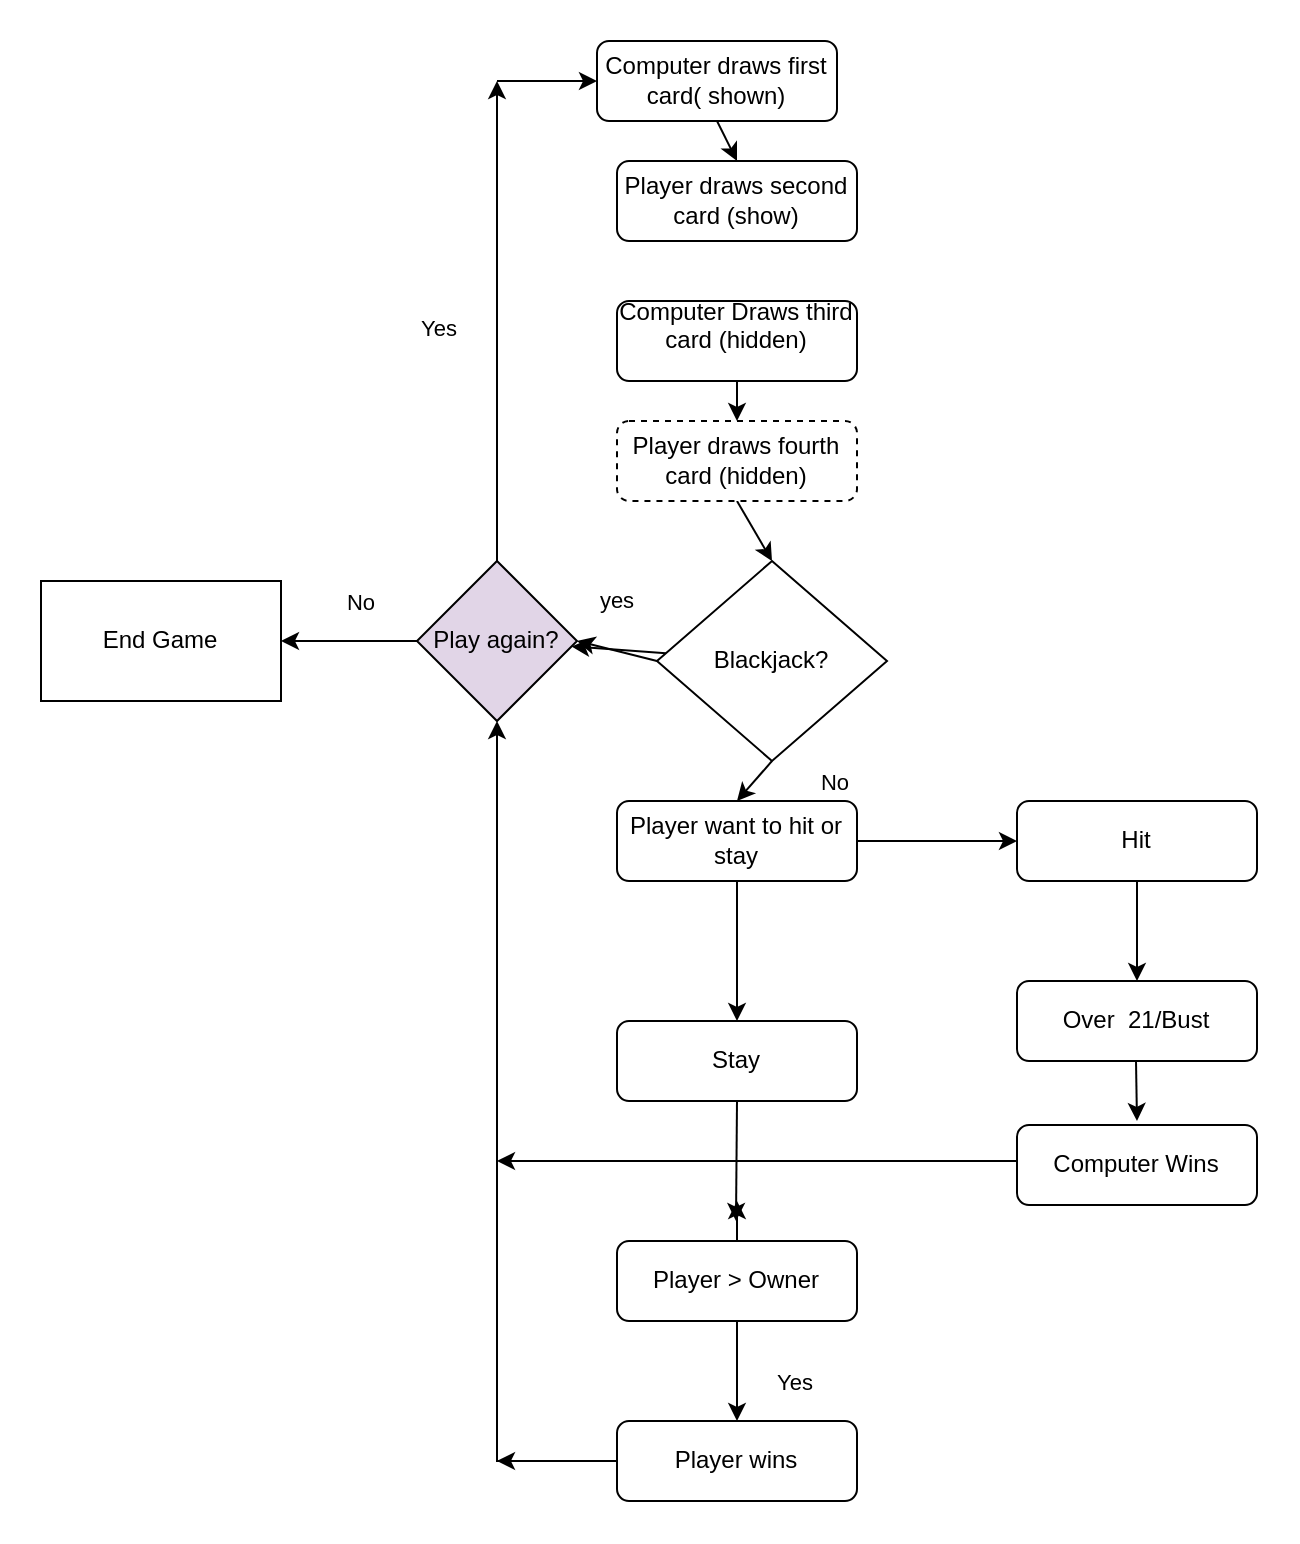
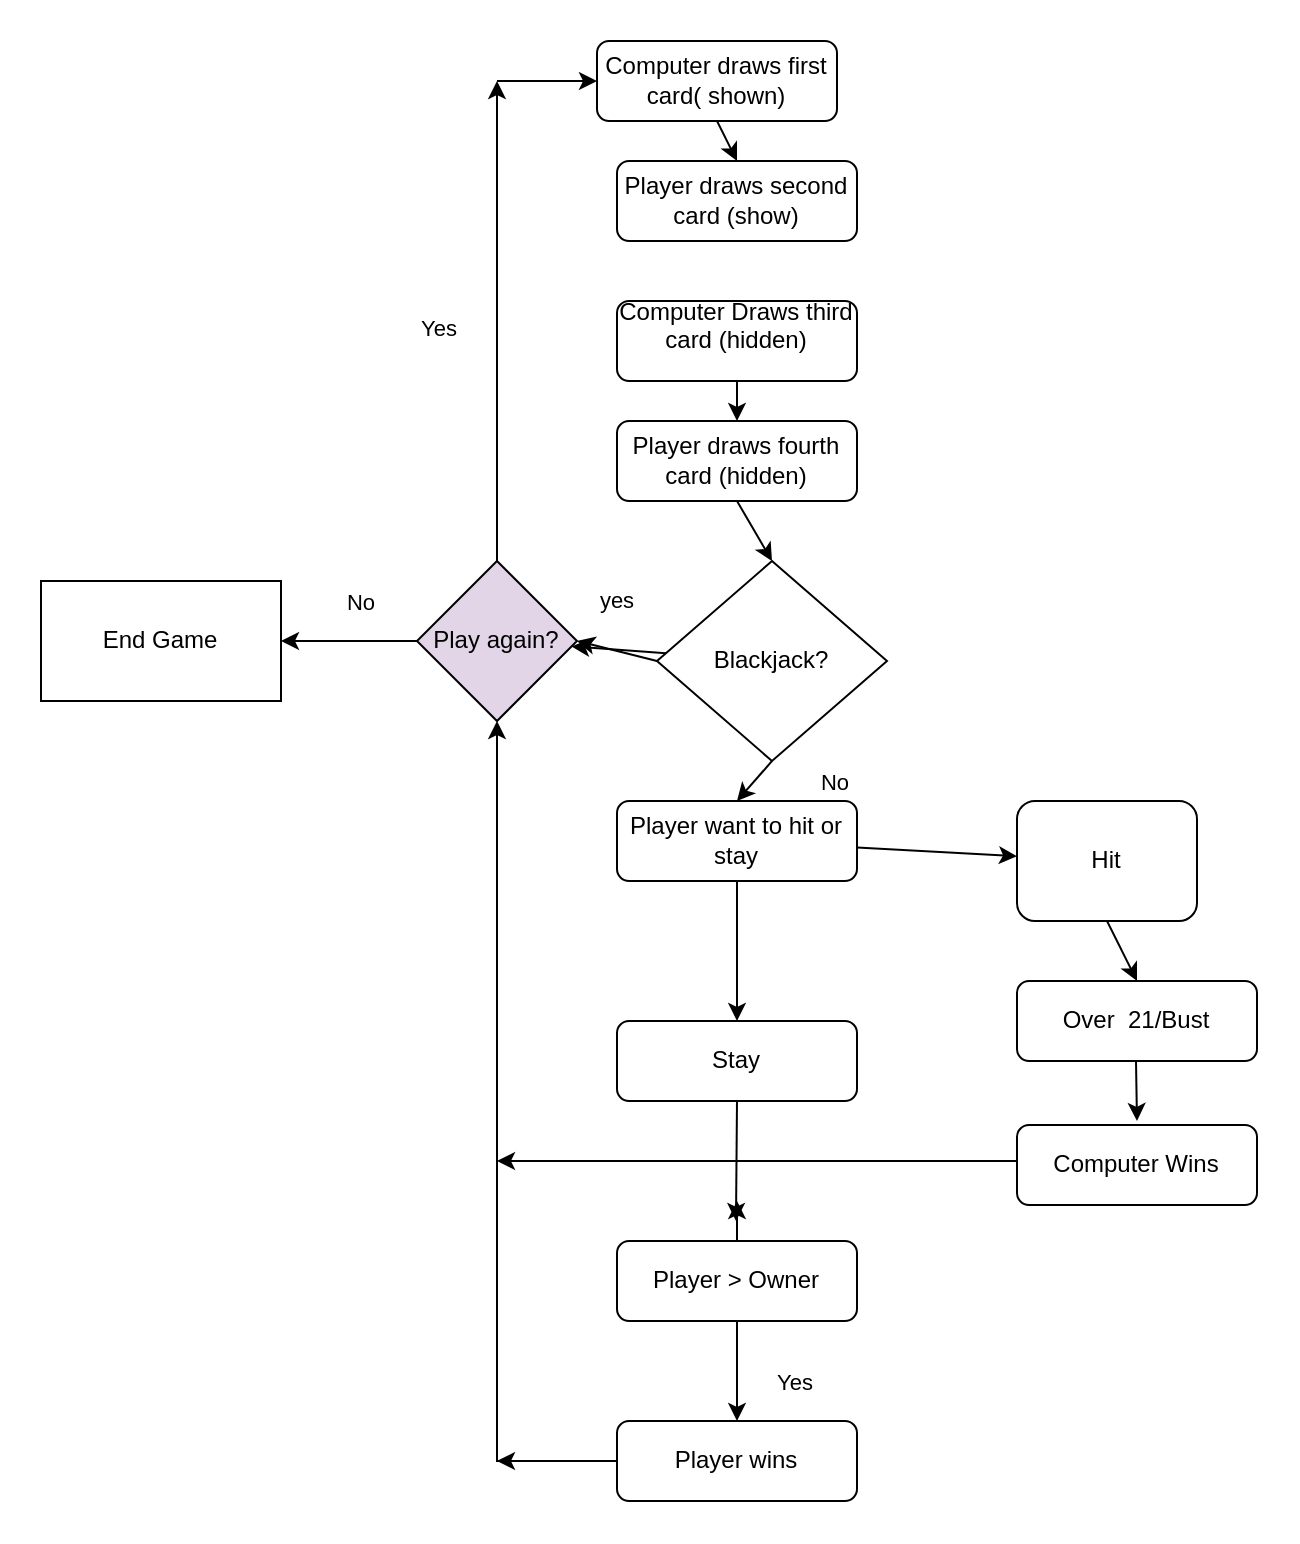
(737, 461) -> (737, 461)
(1137, 841) -> (1107, 861)
